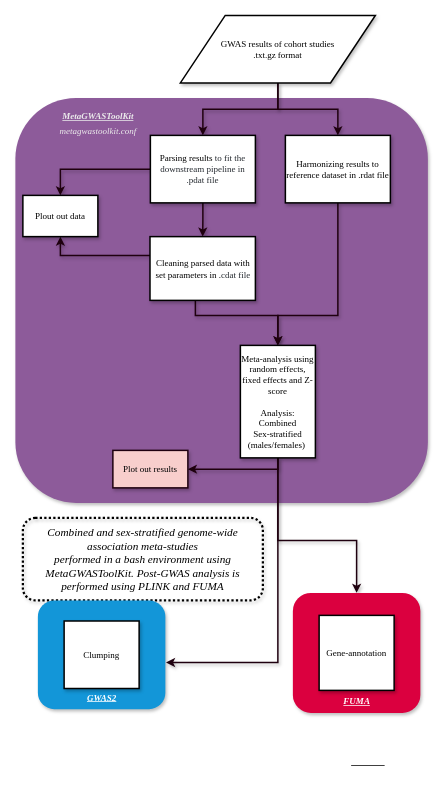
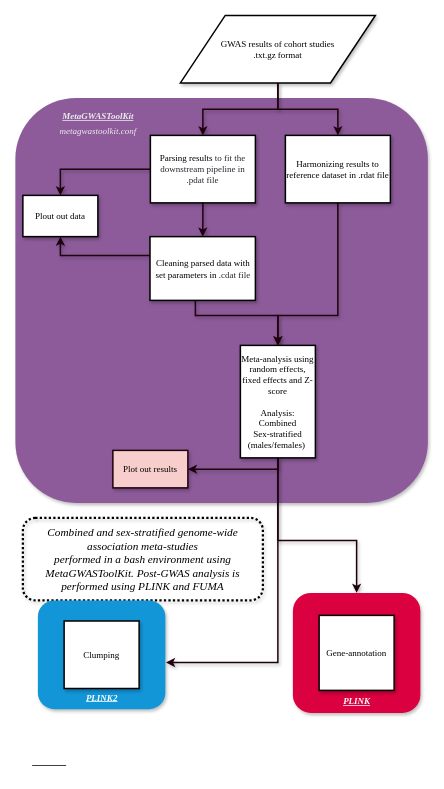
(102, 698) -> (102, 698)
(357, 702) -> (357, 702)
none -> (49, 762)
(368, 762) -> none
